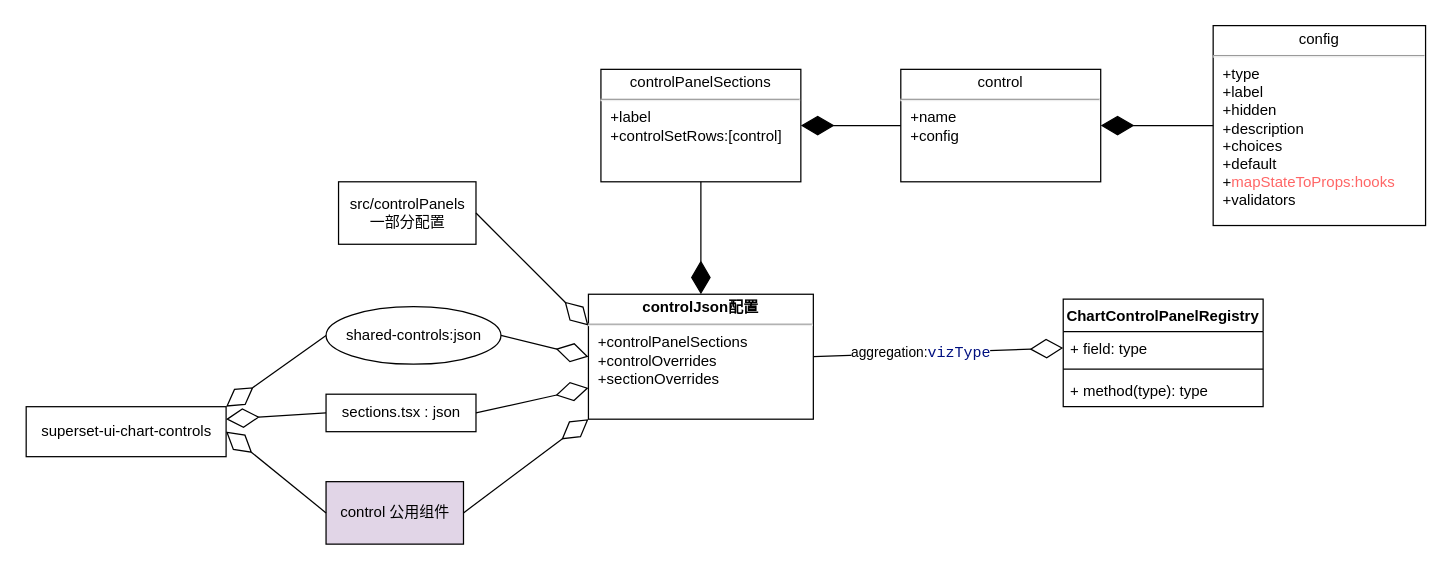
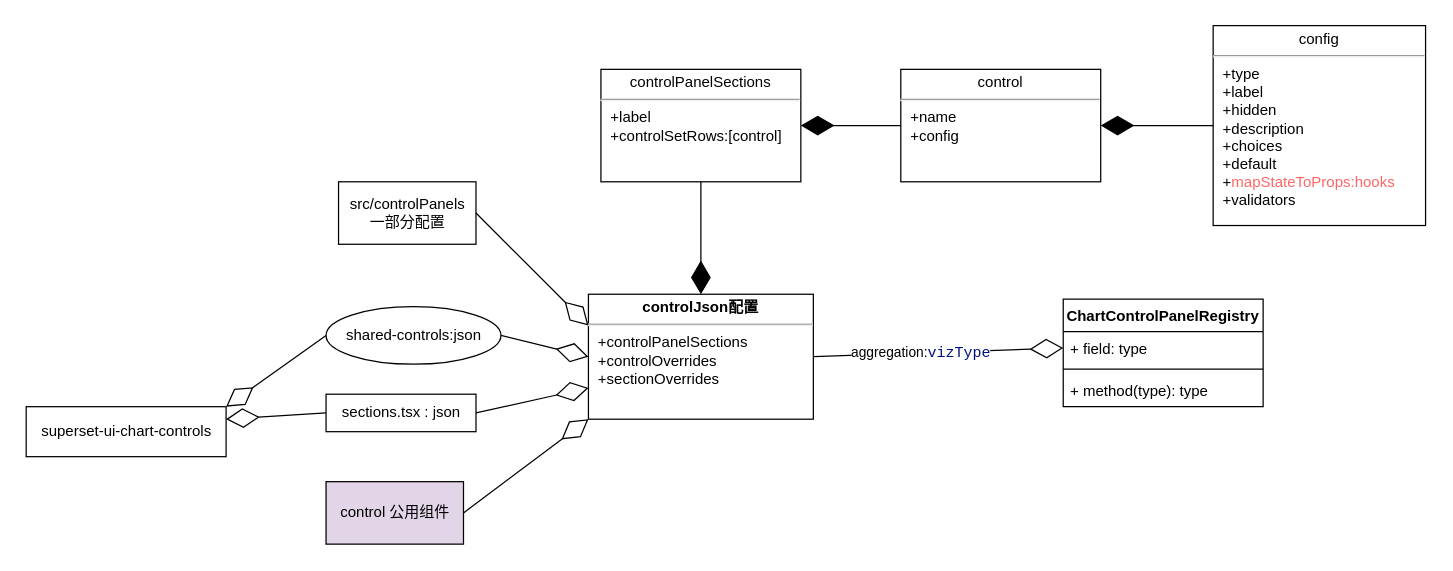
(288, 483) -> none
